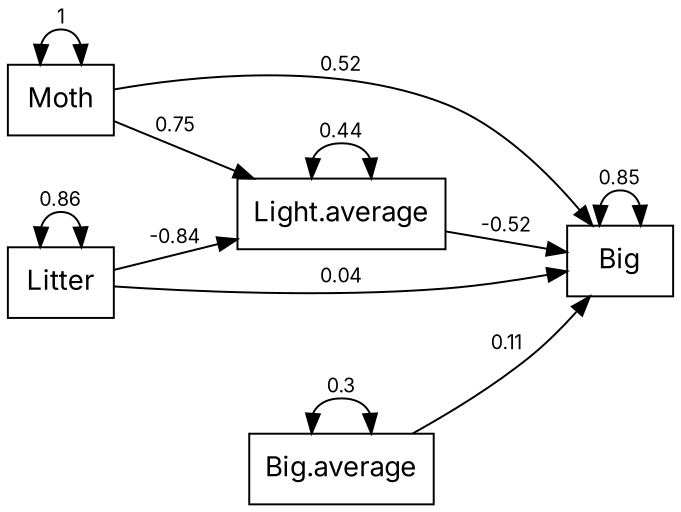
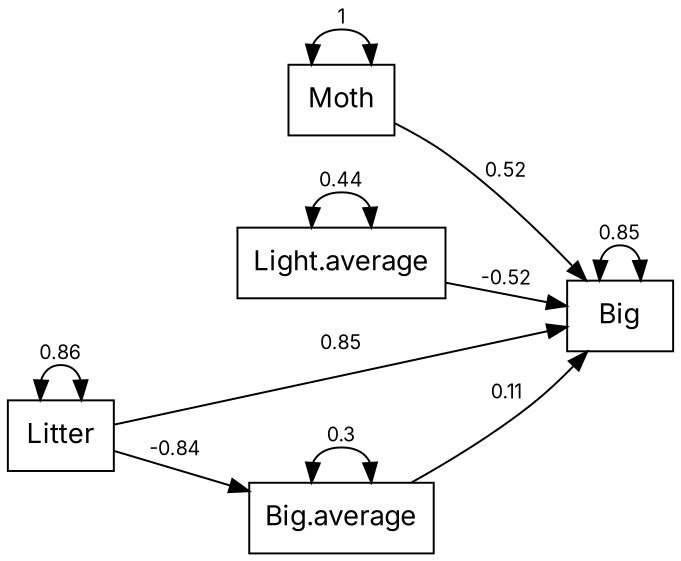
(175, 146) -> none
(166, 257) -> (172, 468)
(341, 278) -> (341, 344)
